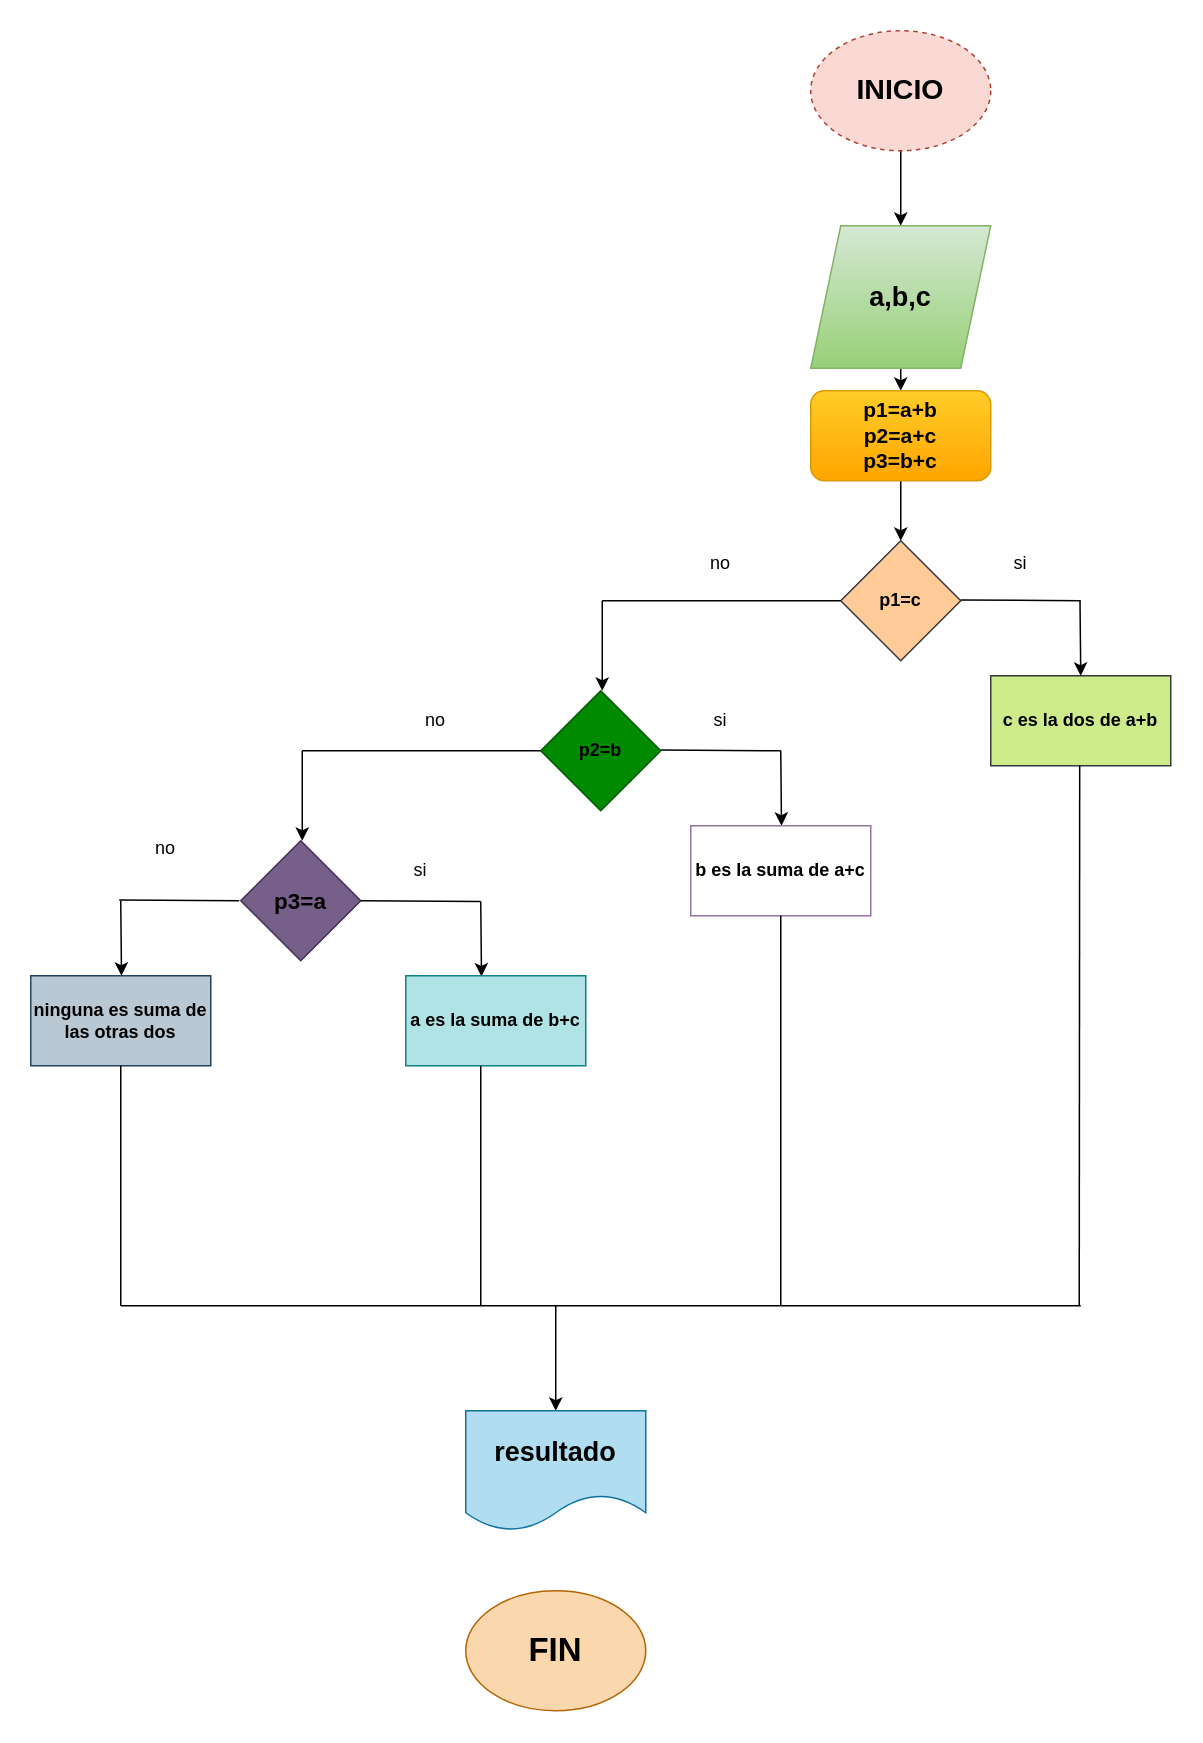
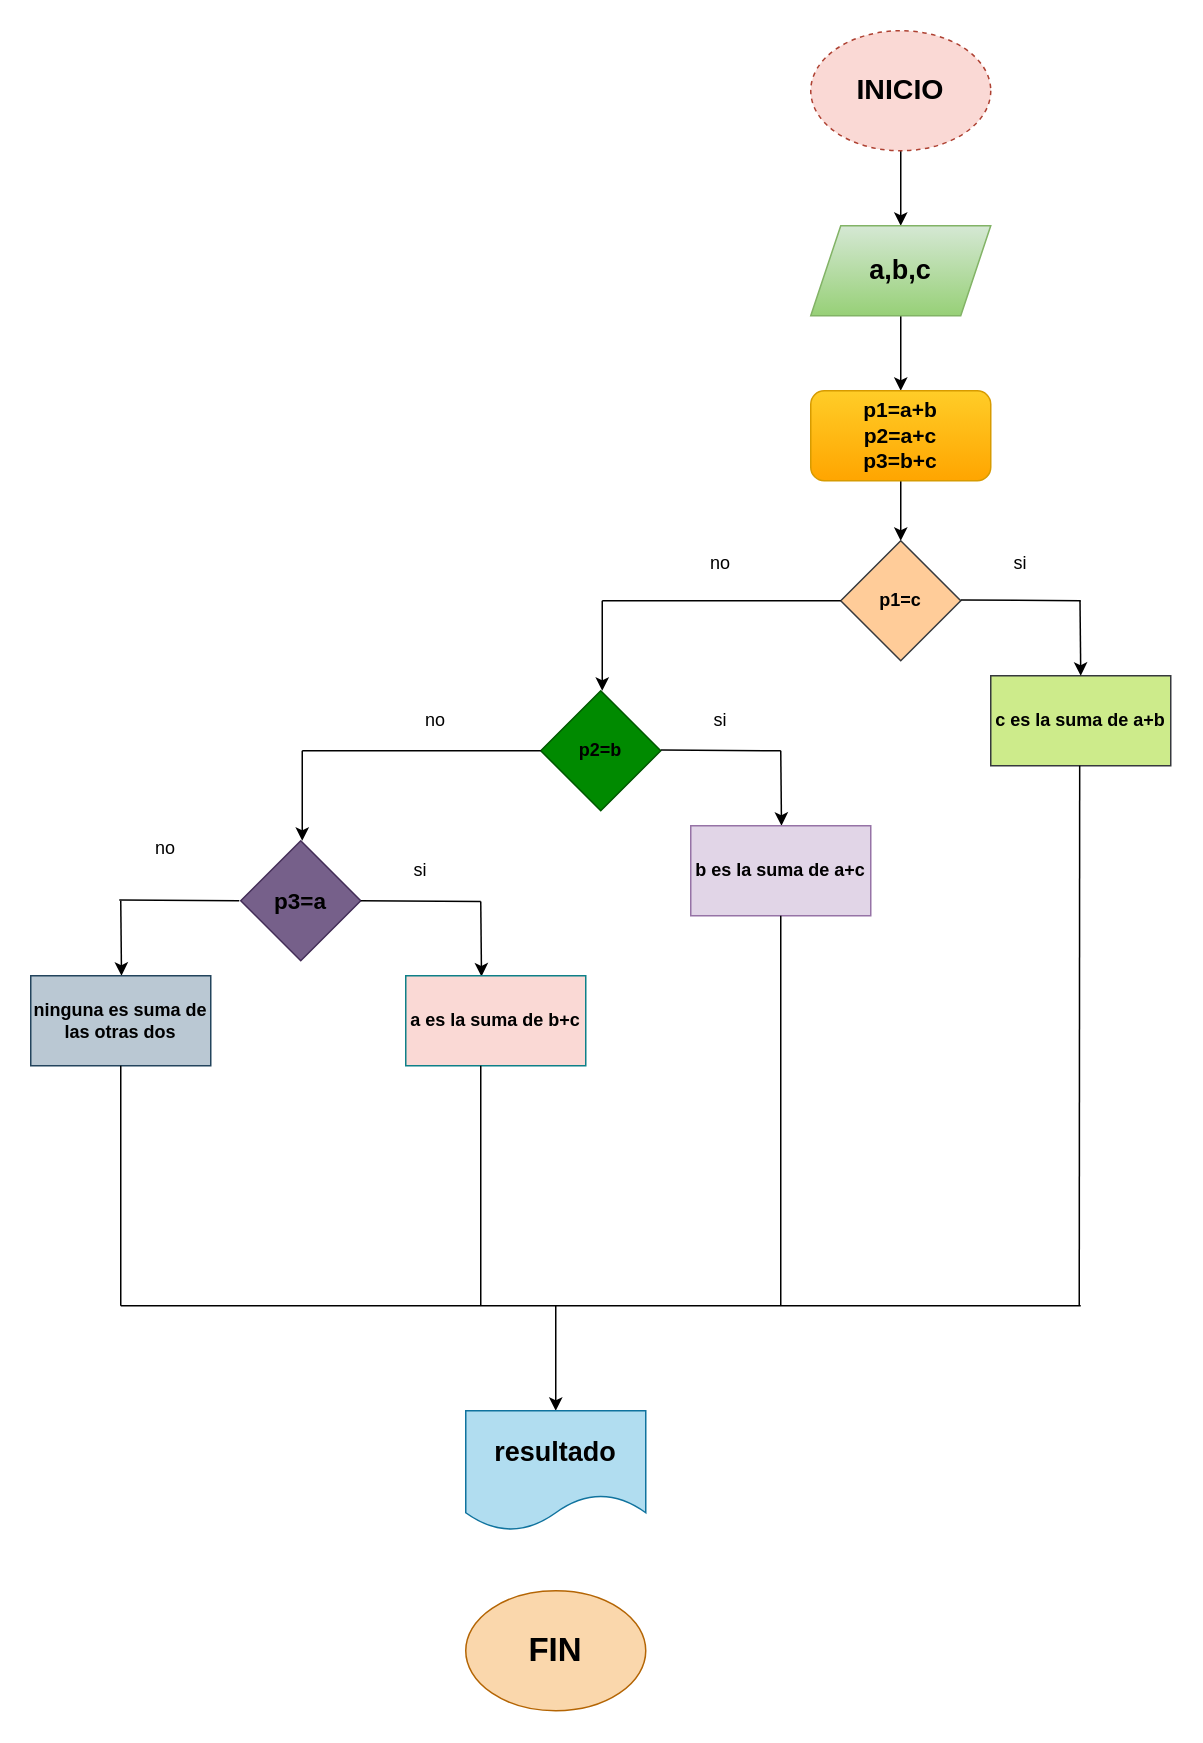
(901, 297) -> (901, 271)
(1081, 721) -> (1081, 721)
(781, 871) -> (781, 871)
(496, 1021) -> (496, 1021)
